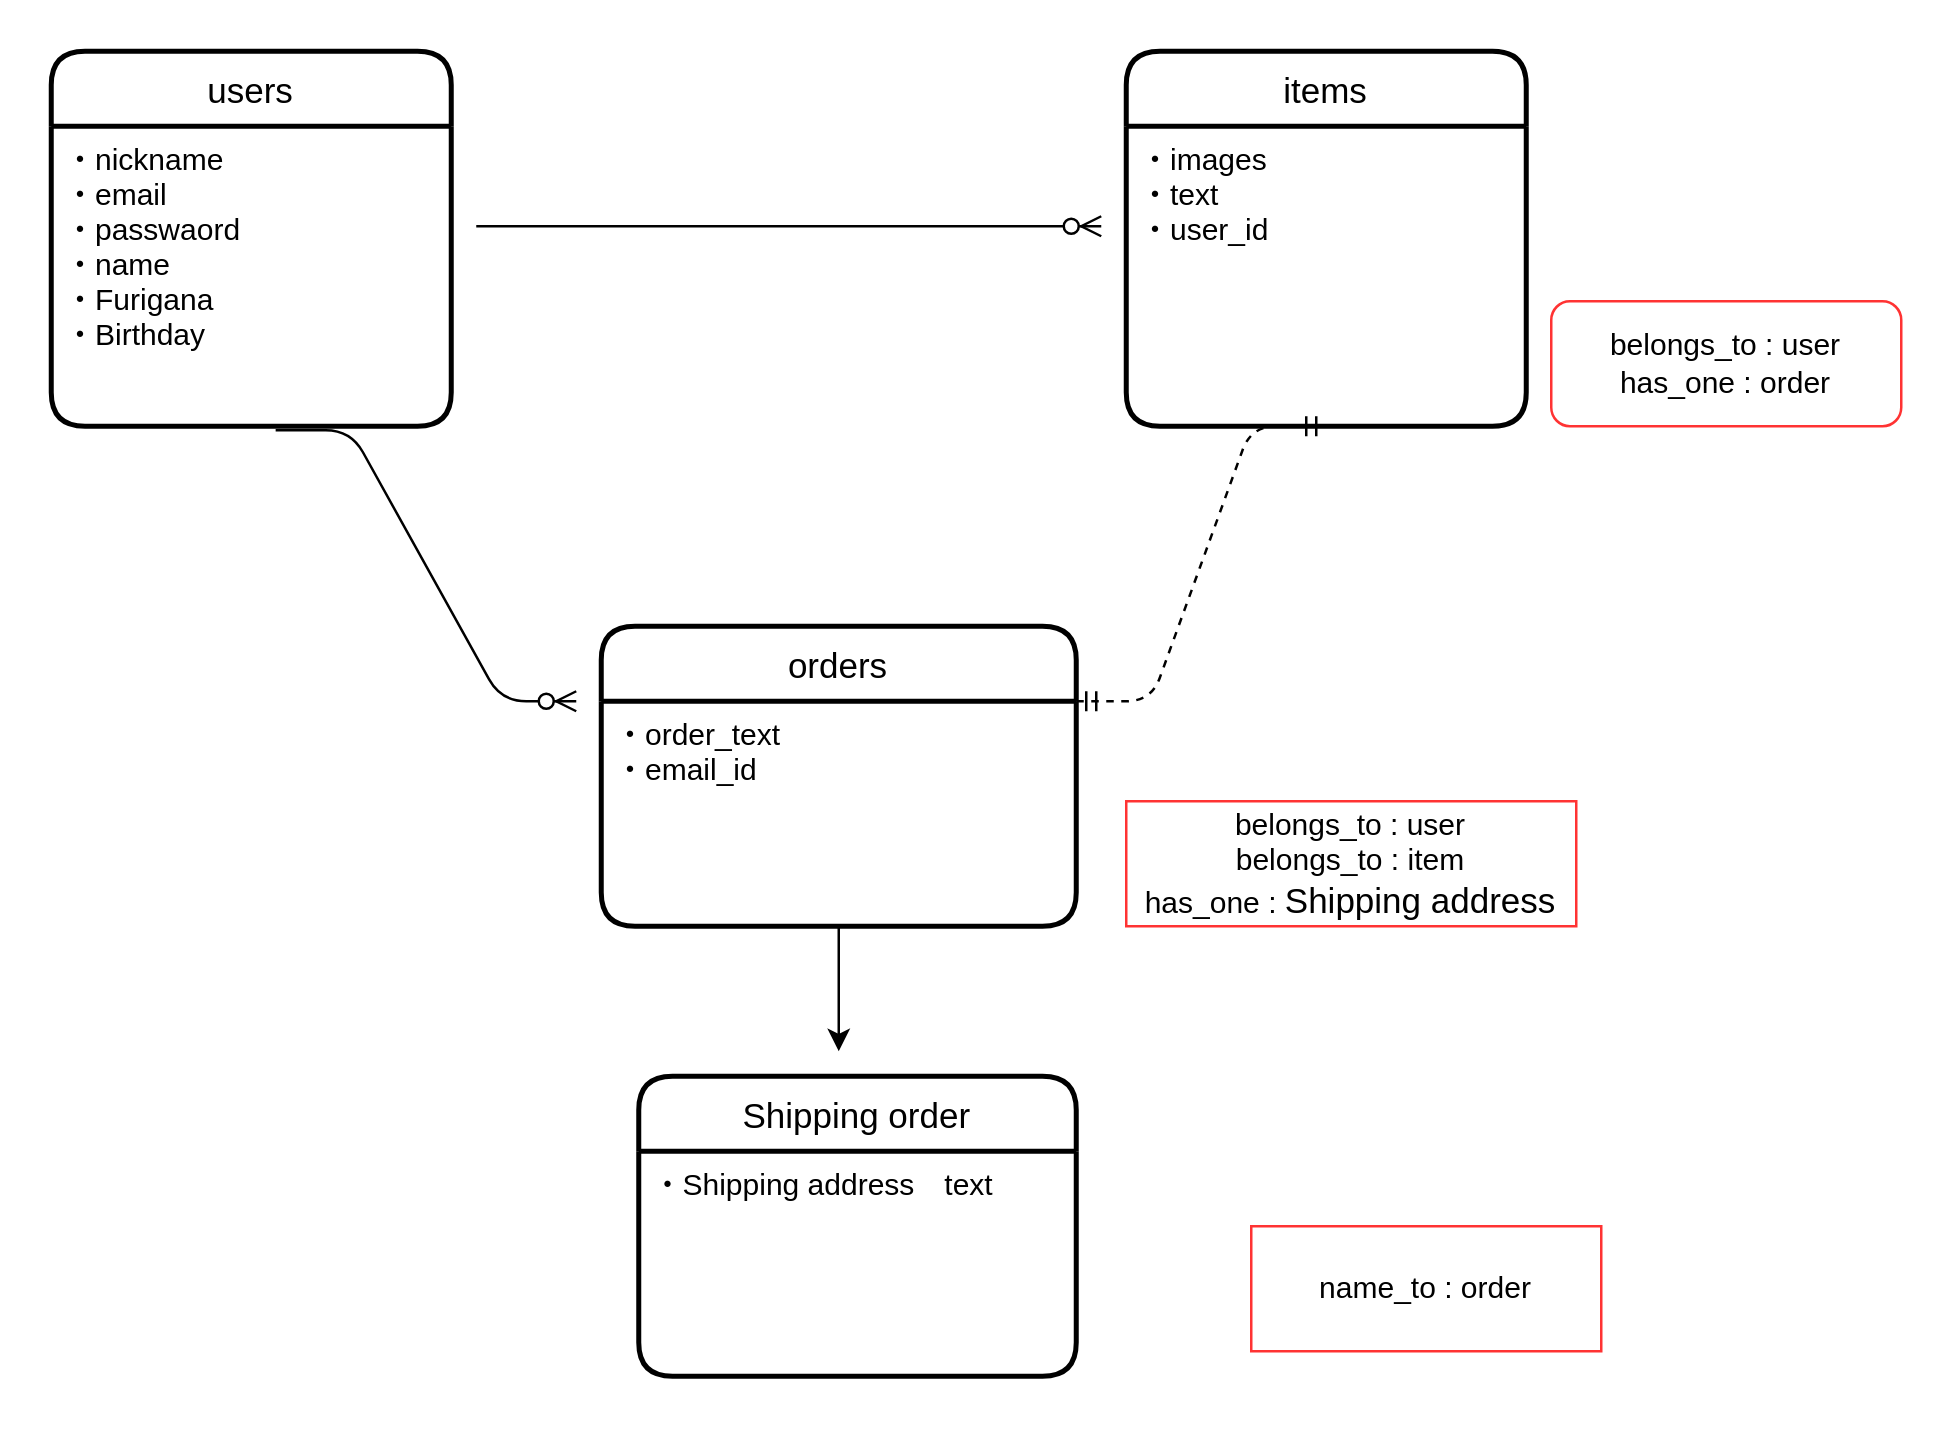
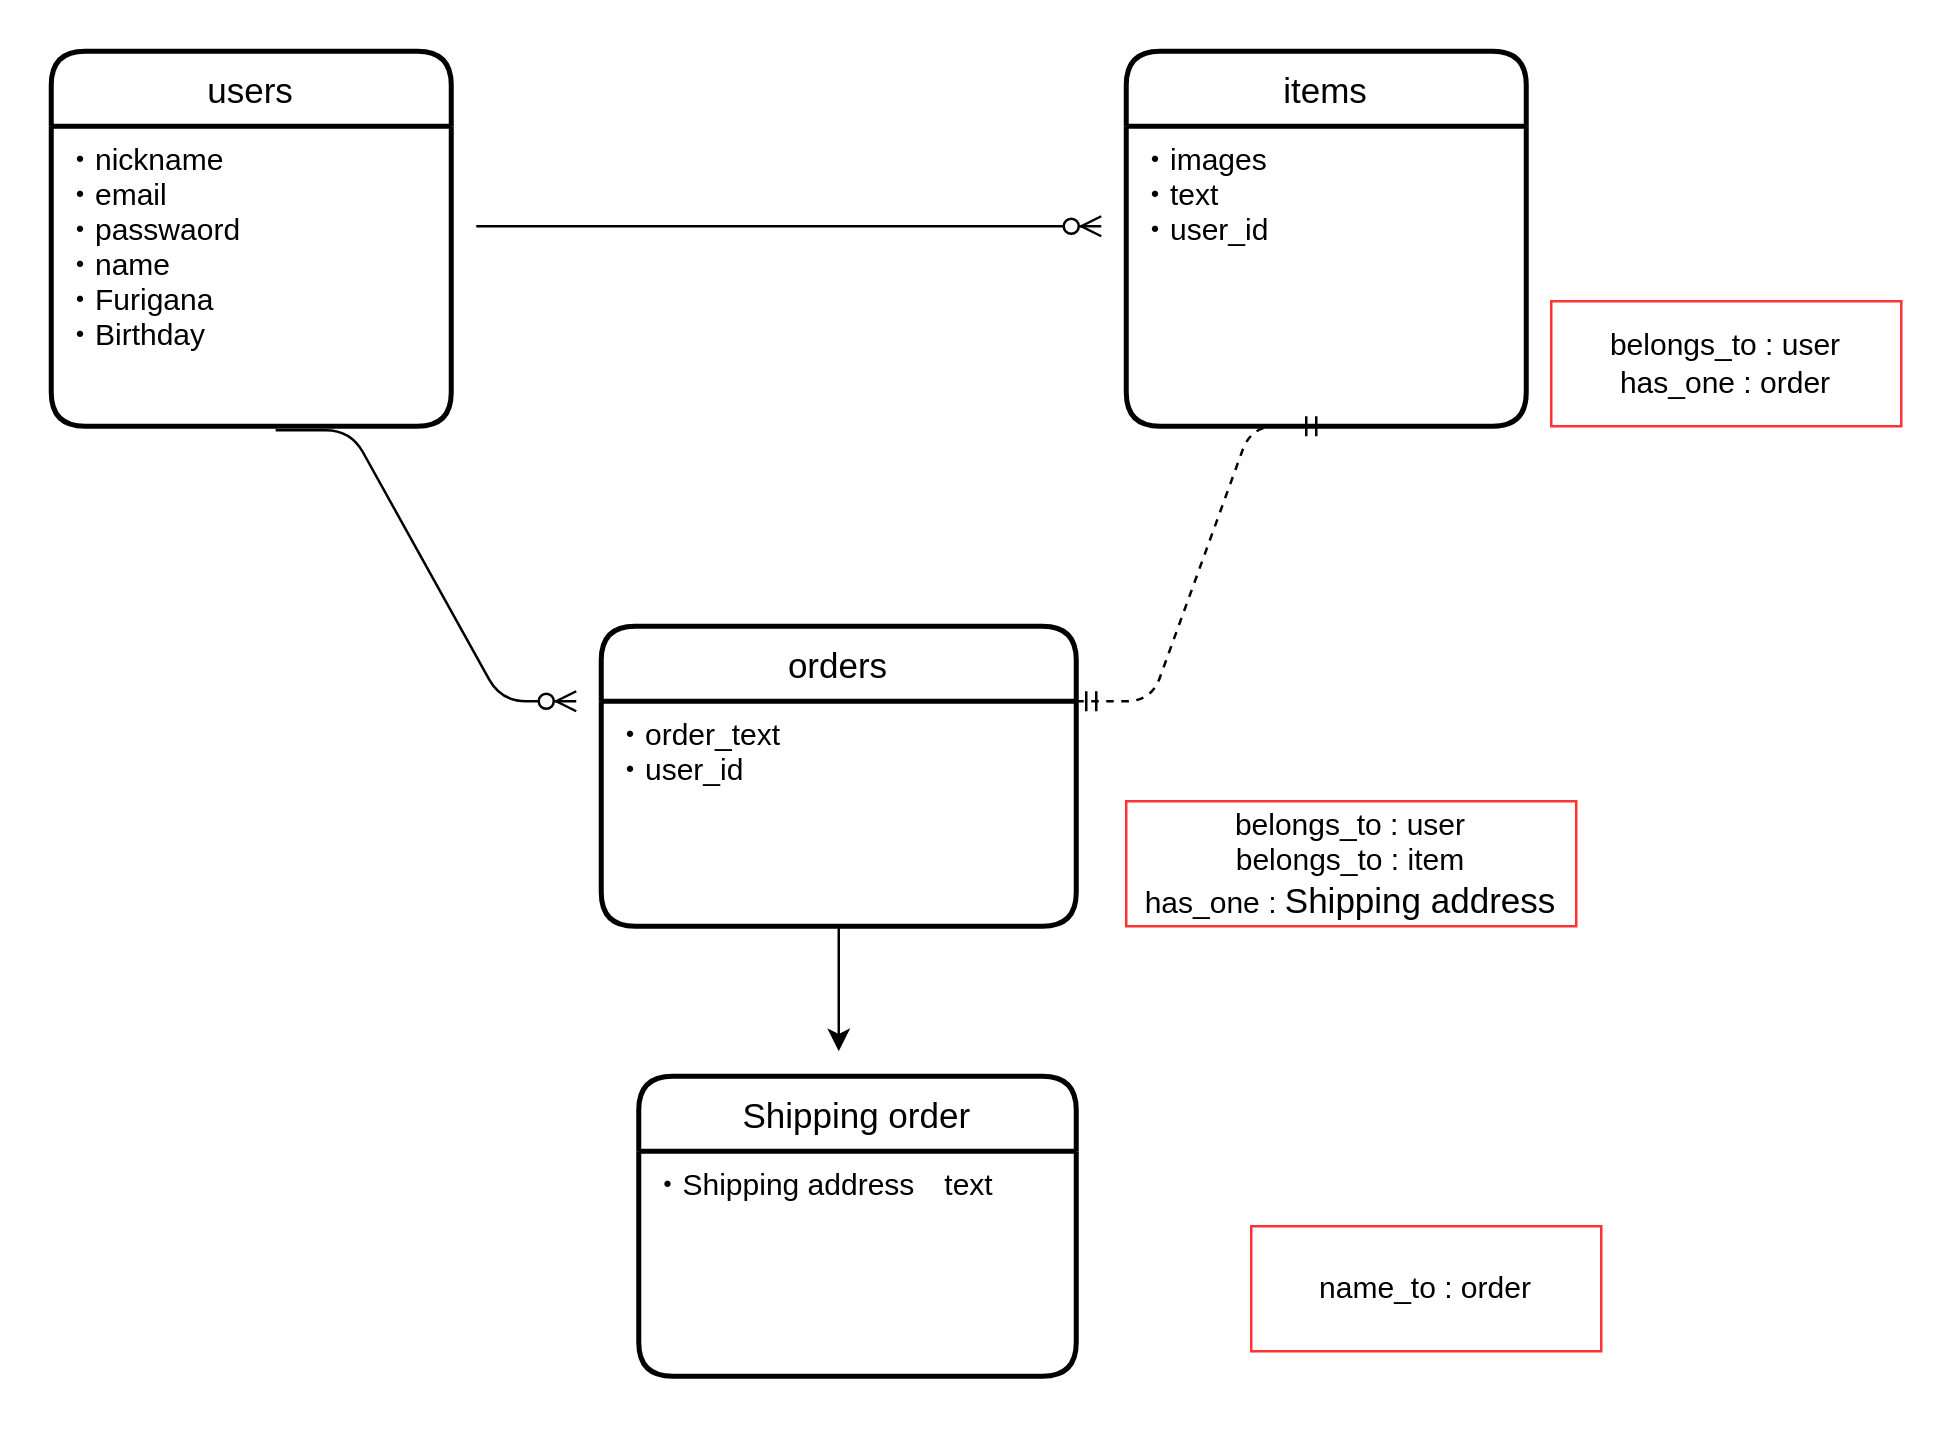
(1726, 364) -> (1726, 364)
(714, 735) -> (714, 735)
